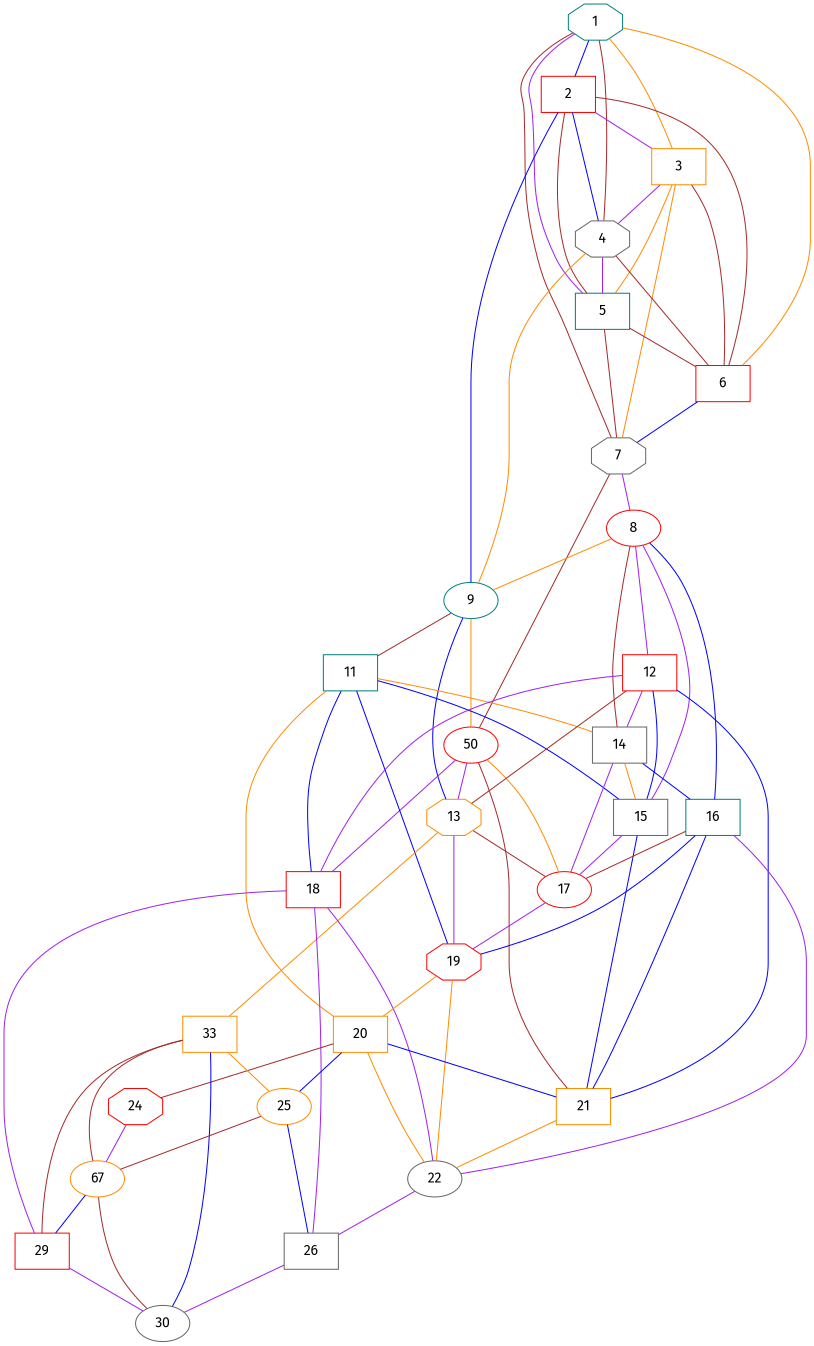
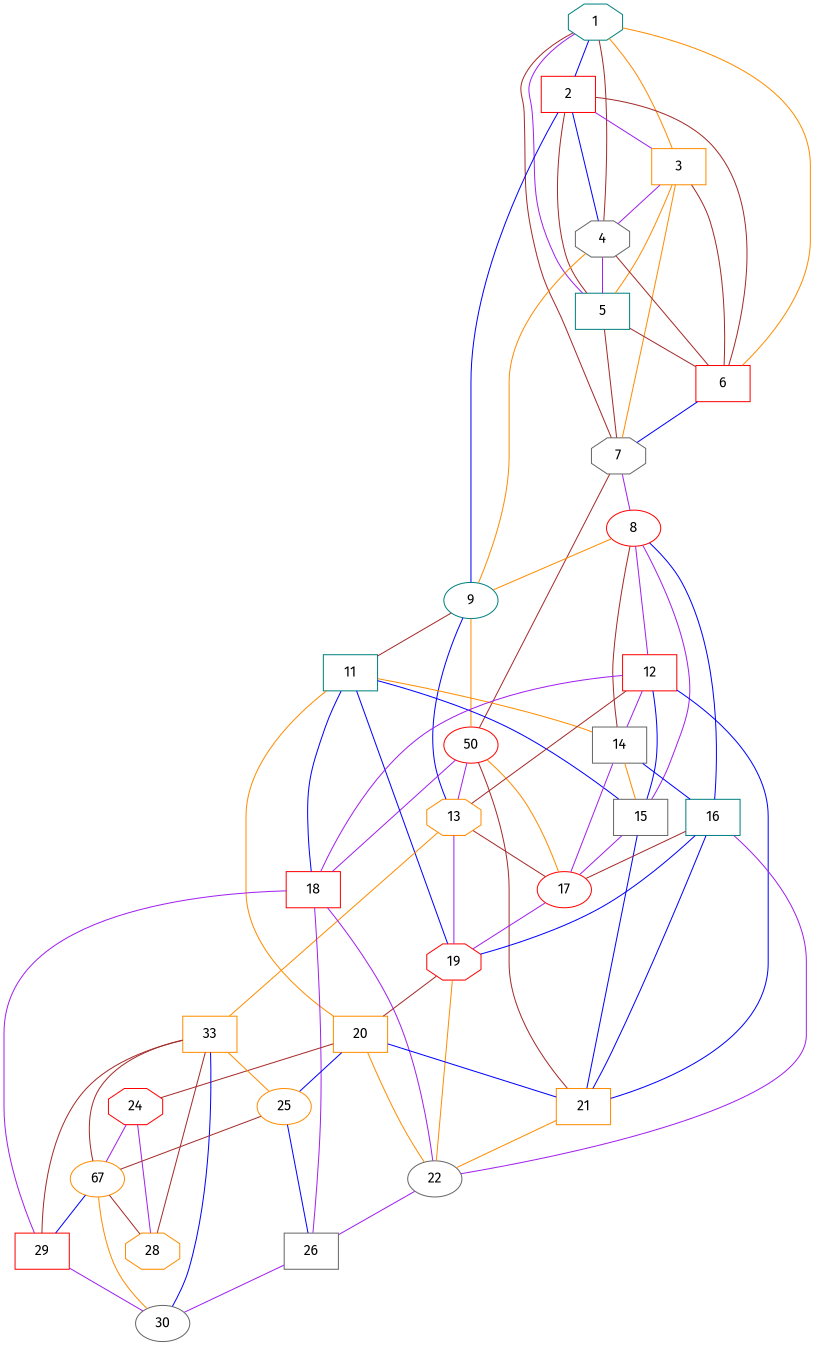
(410, 996) -> (410, 996)
none -> (153, 1251)
(112, 1258) -> (112, 1258)
